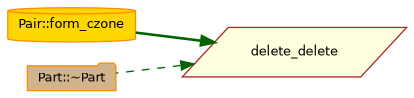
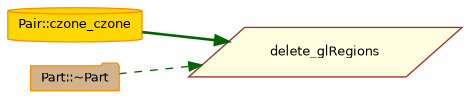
(72, 25) -> (75, 25)
(294, 52) -> (325, 52)
